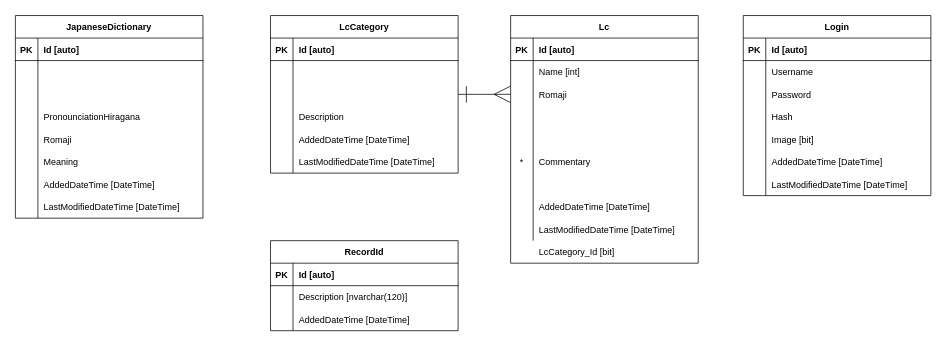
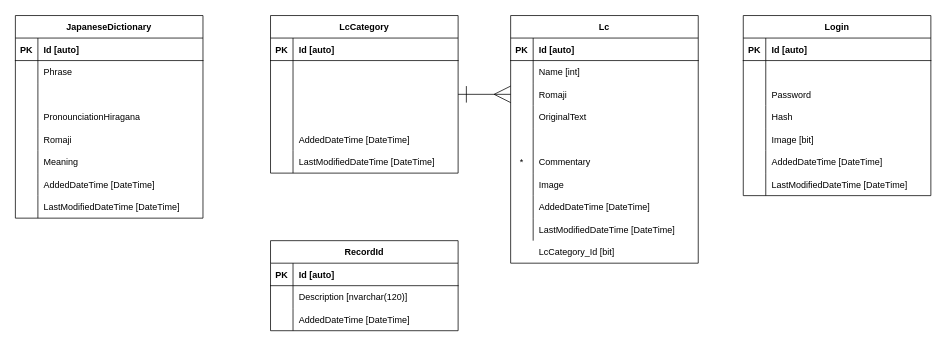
none -> (120, 72)
(848, 72) -> none
(375, 117) -> none
none -> (615, 117)
none -> (615, 184)
